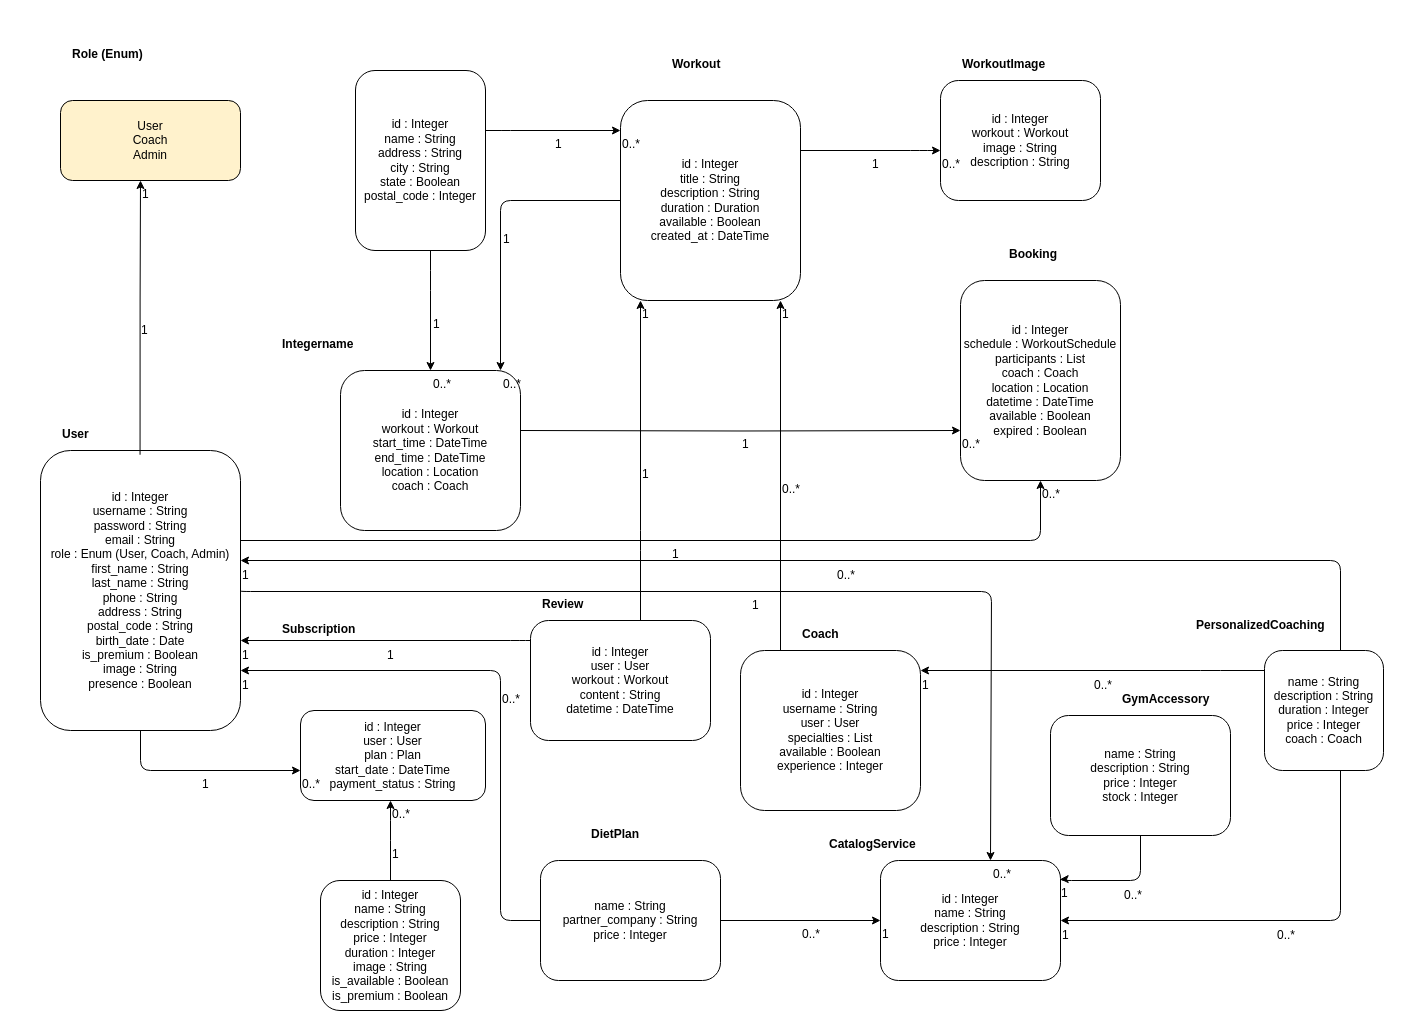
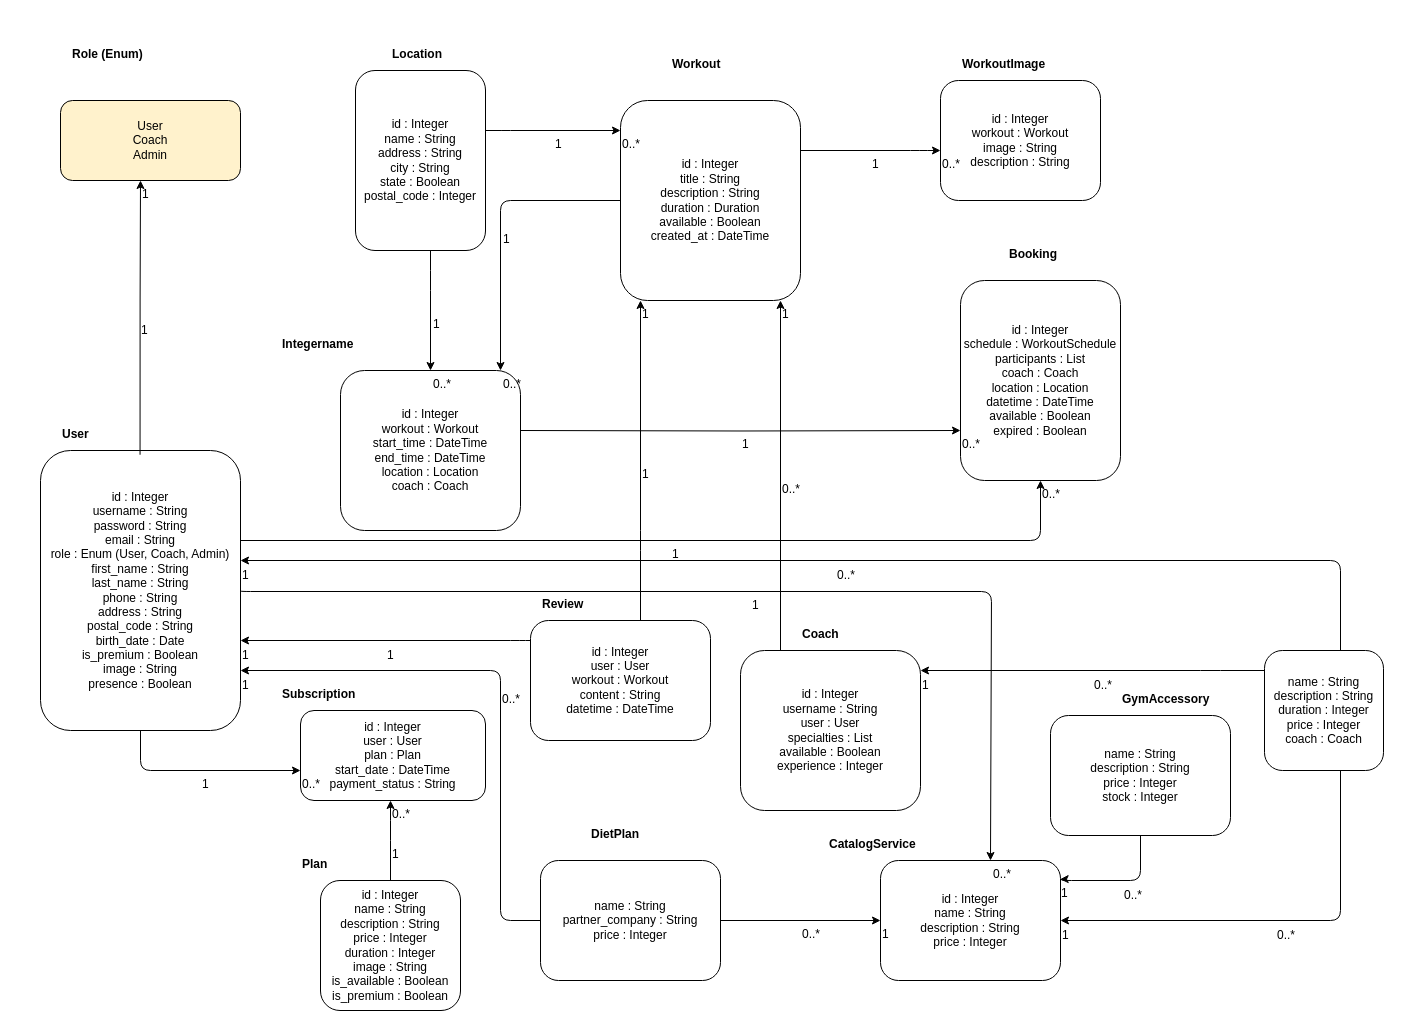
none -> (481, 56)
(1285, 627) -> none
(371, 631) -> (371, 696)
none -> (391, 866)
